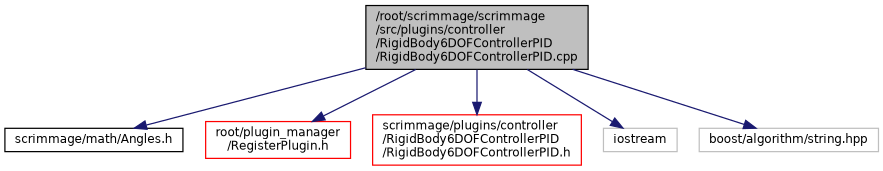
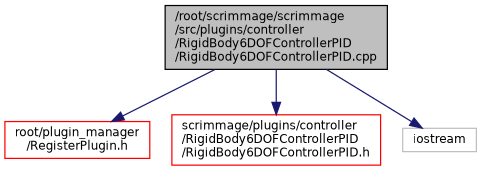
(94, 140) -> none
(789, 140) -> none
